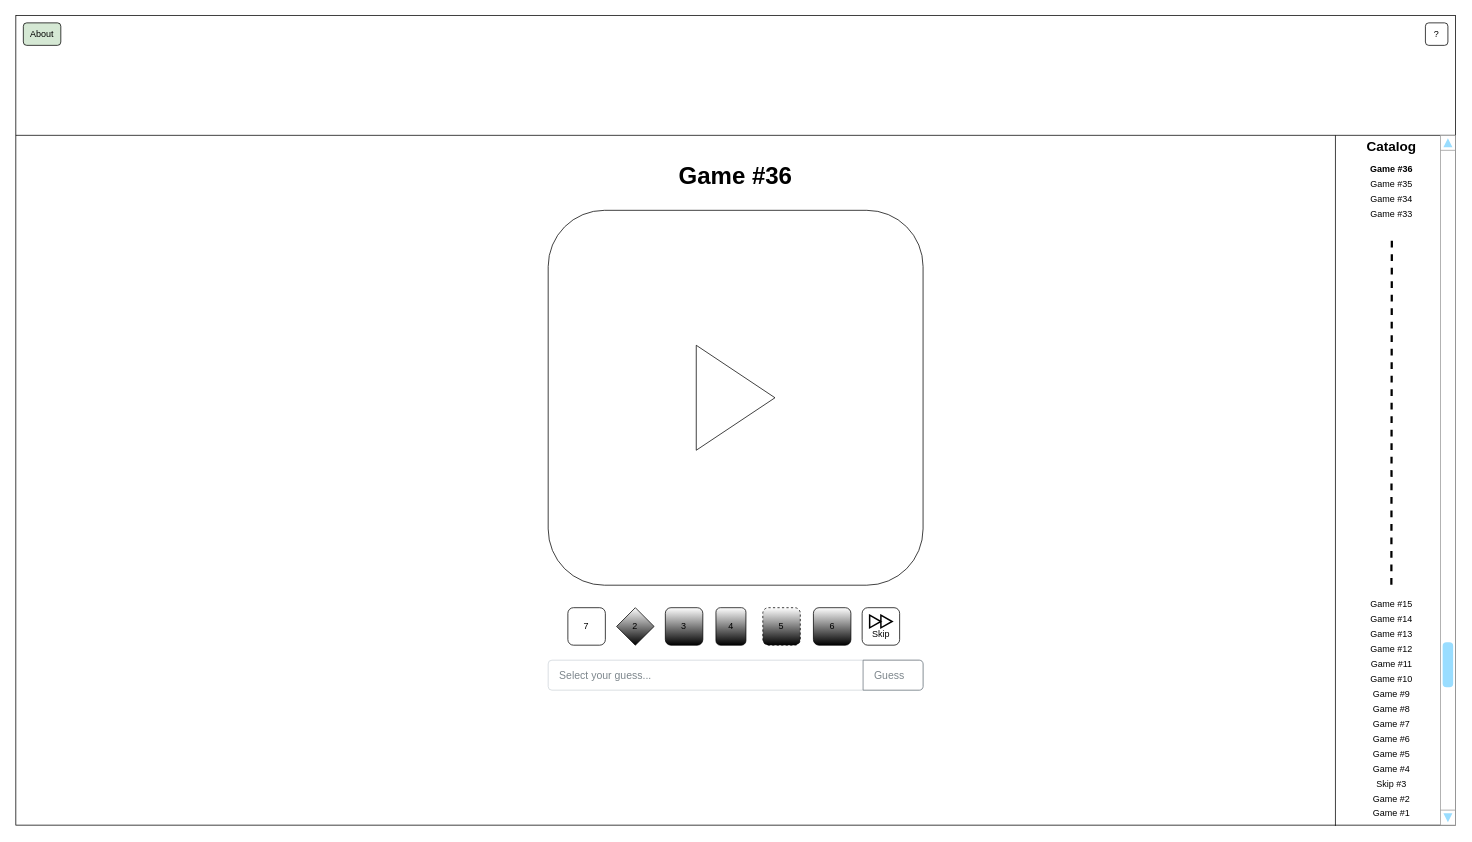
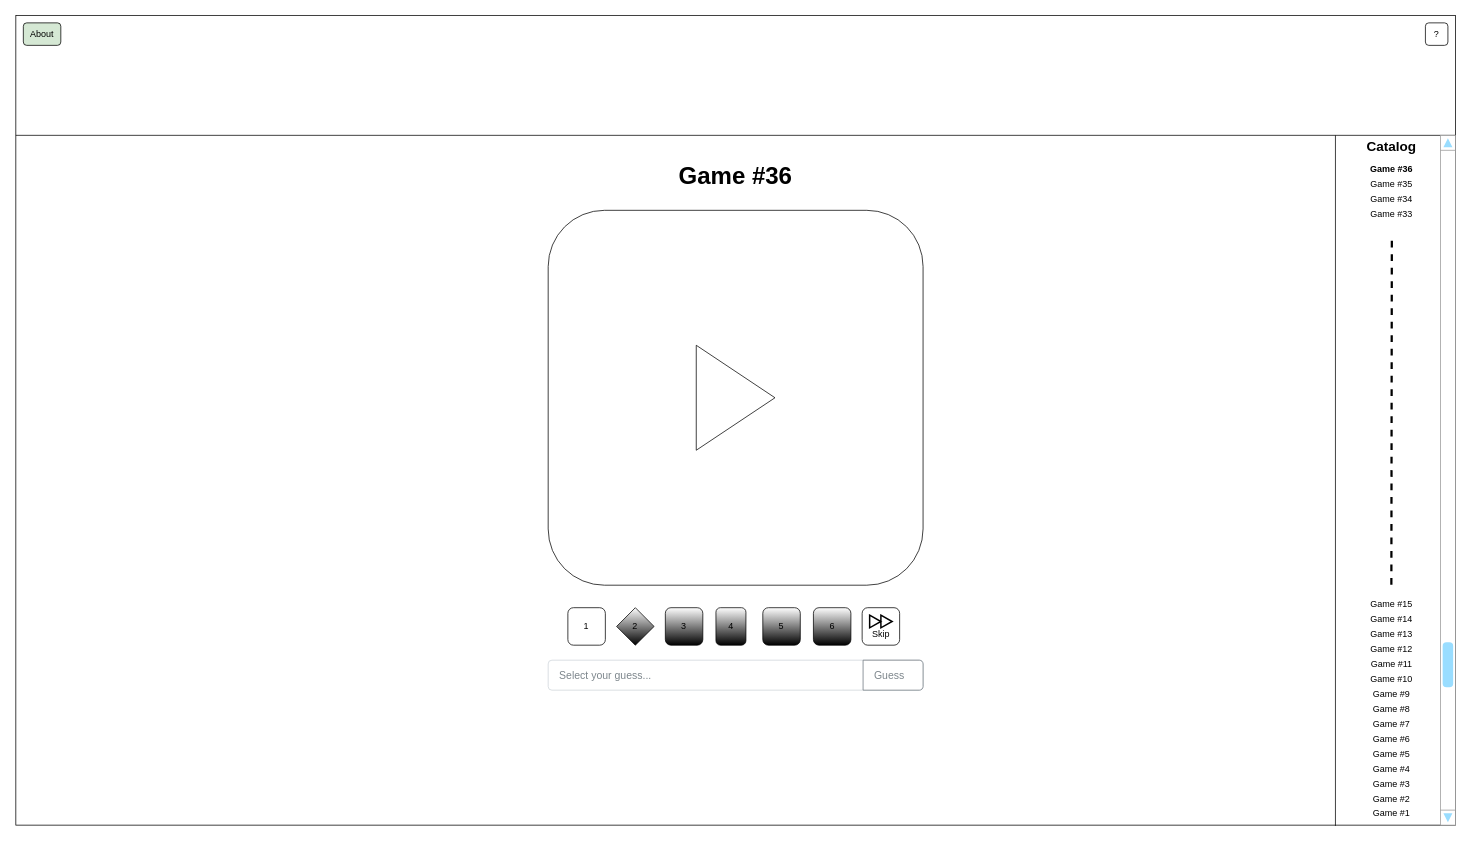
(586, 627) -> (586, 627)
(781, 627) -> (781, 627)
(1392, 784) -> (1392, 784)
